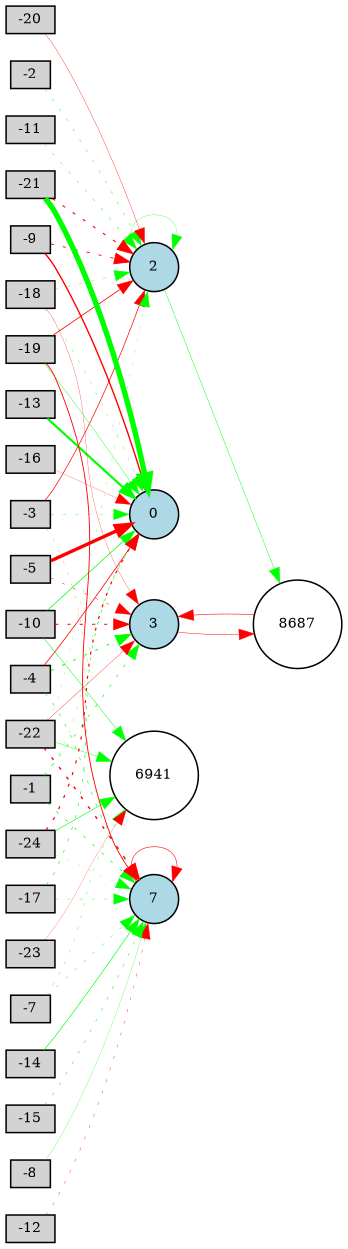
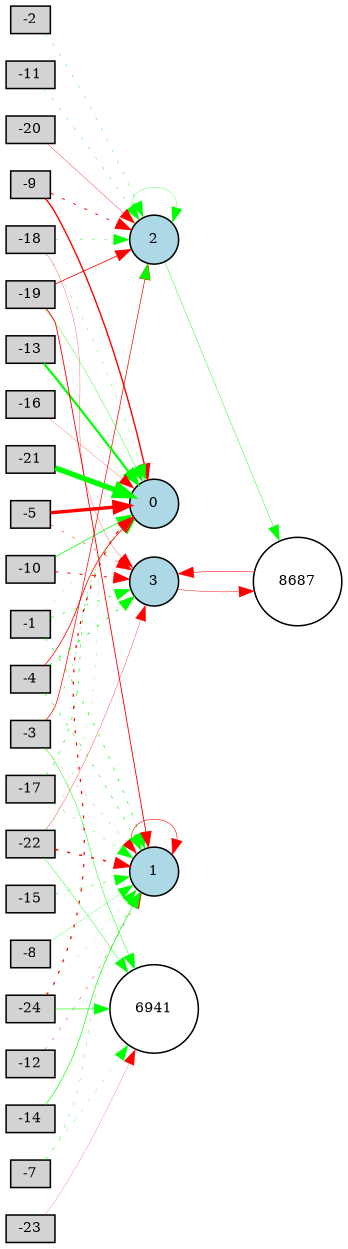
(86, 222) -> none
(80, 683) -> (96, 871)
(154, 899) -> (154, 872)
